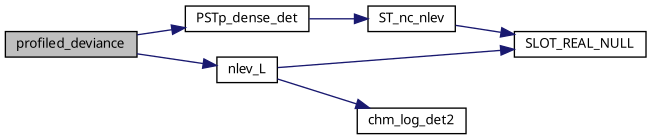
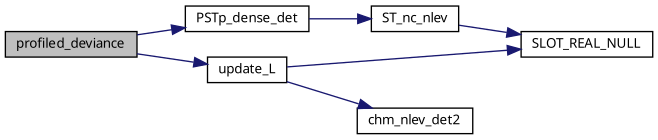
(247, 70) -> (247, 70)
(412, 121) -> (415, 121)
